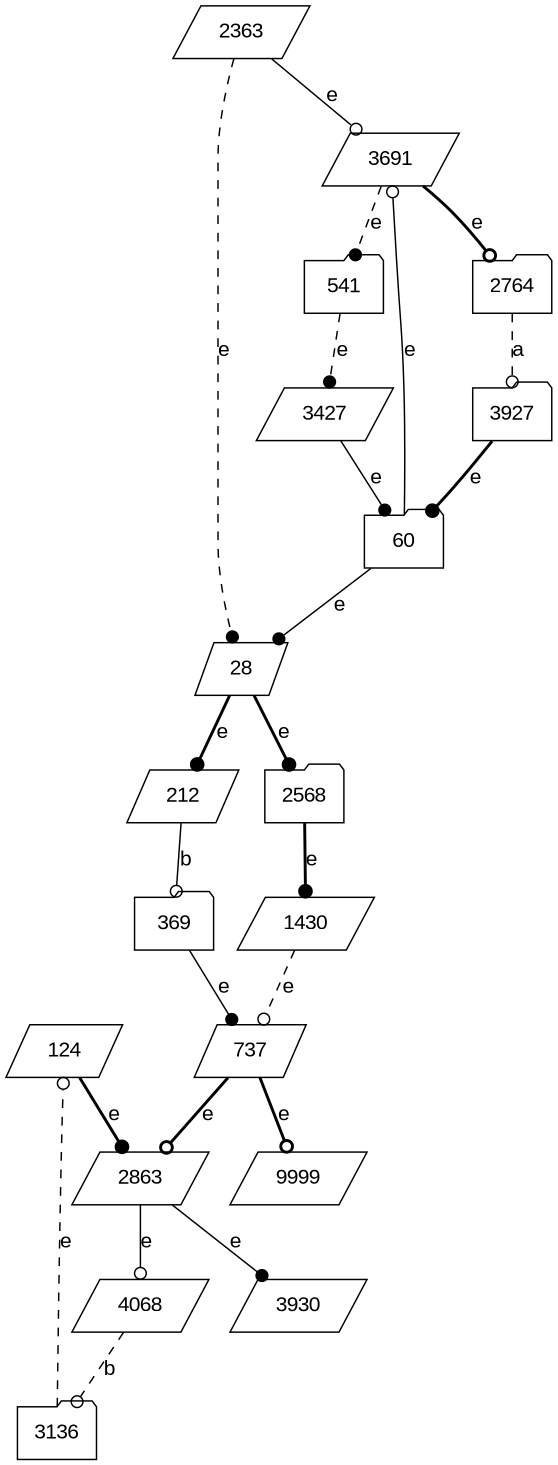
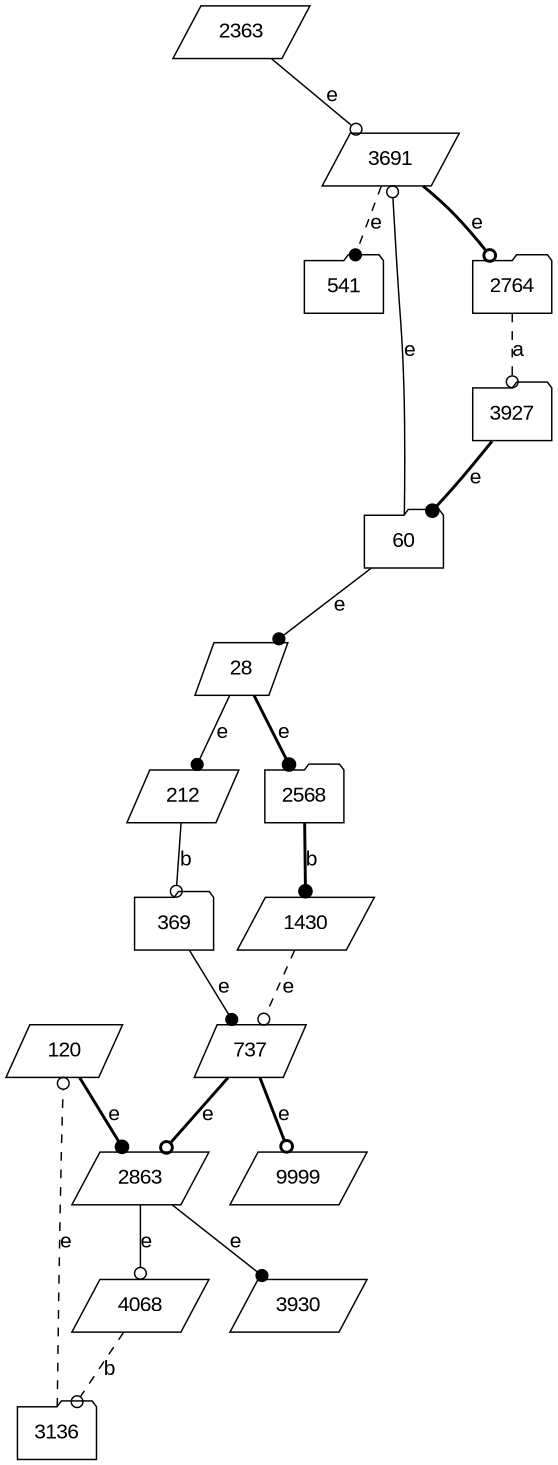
(218, 345) -> none
(325, 414) -> none
(215, 727) -> (215, 727)
(312, 860) -> (312, 860)
(64, 1051) -> (64, 1051)
